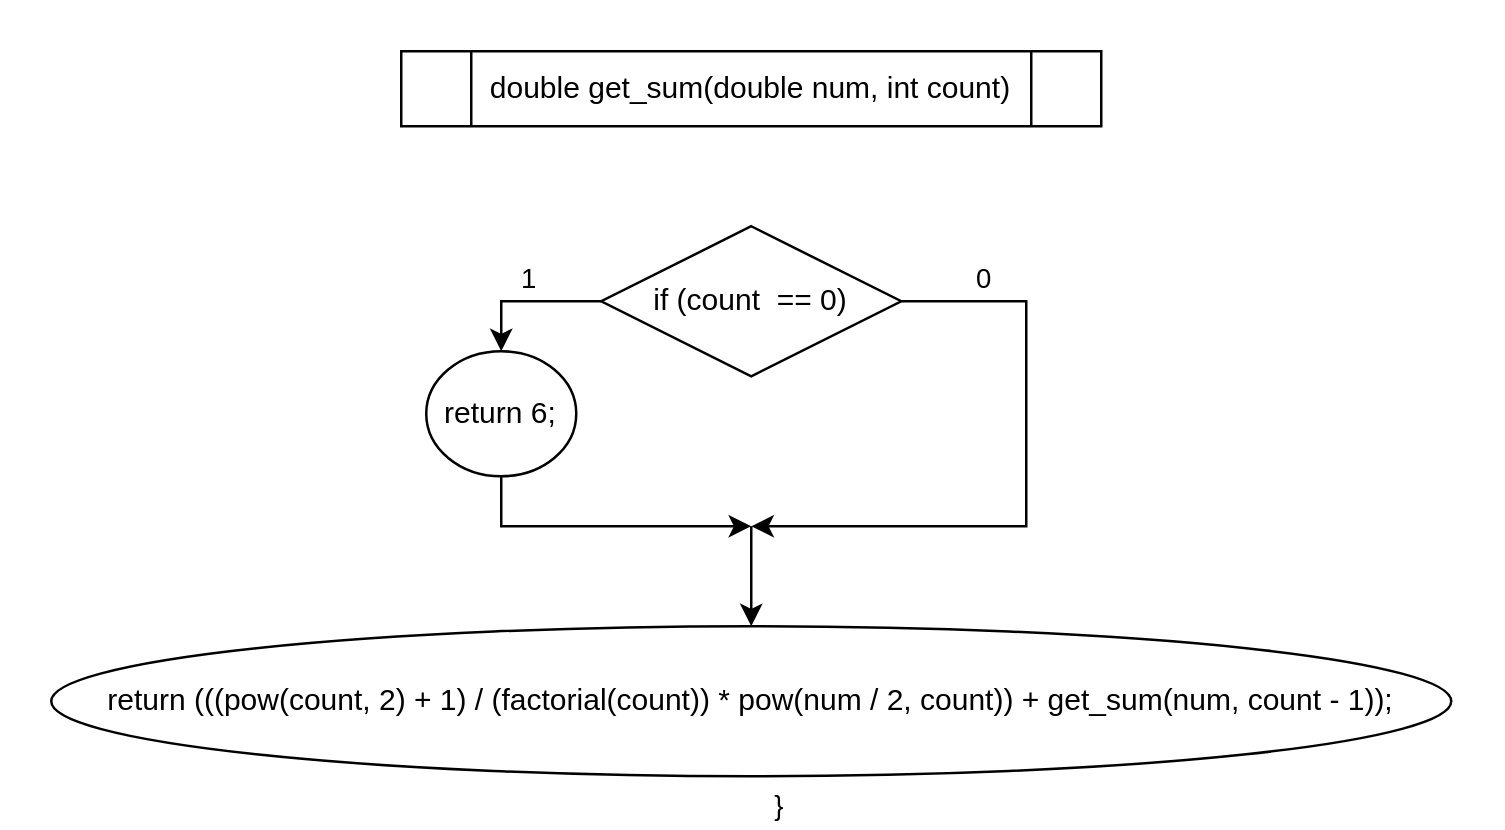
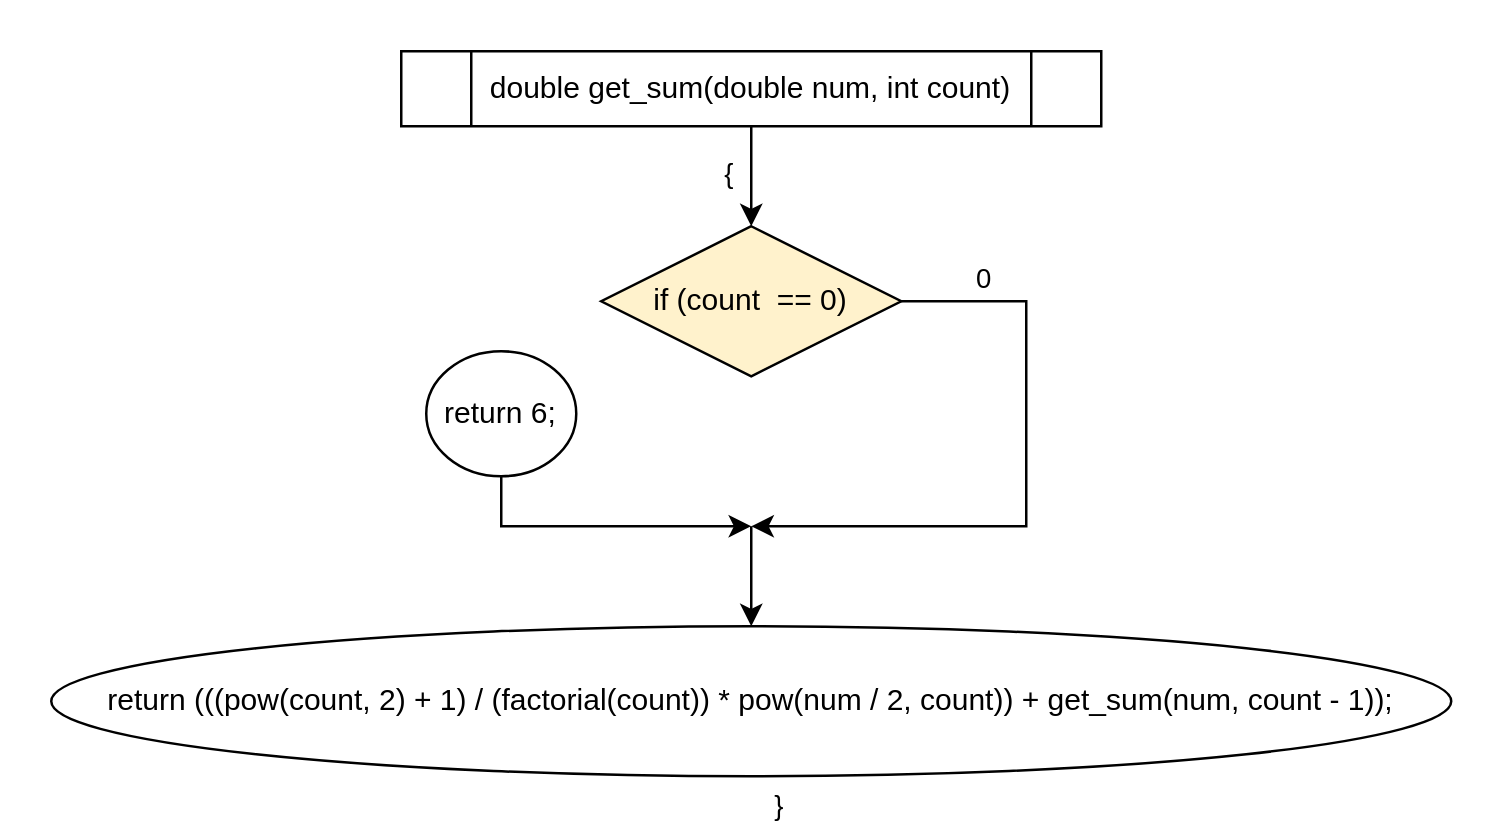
none -> (751, 168)
(534, 301) -> none
(751, 301) -> (751, 301)
